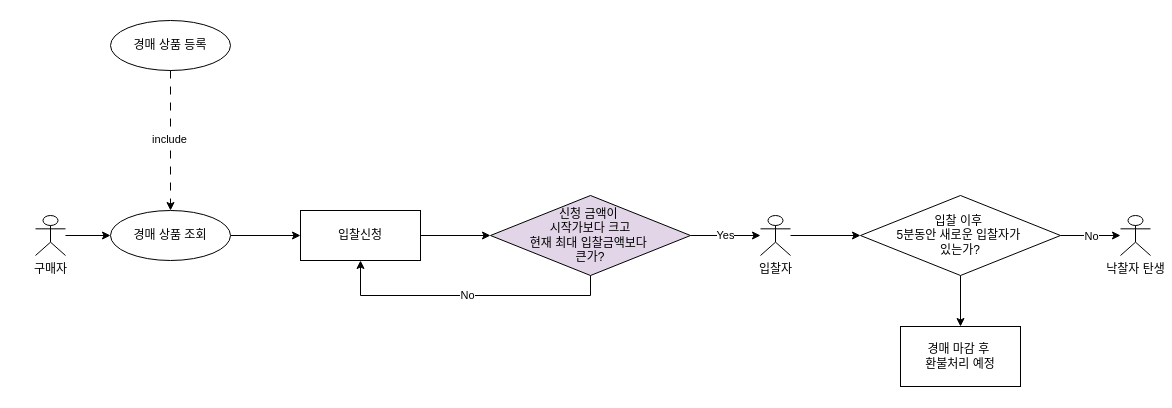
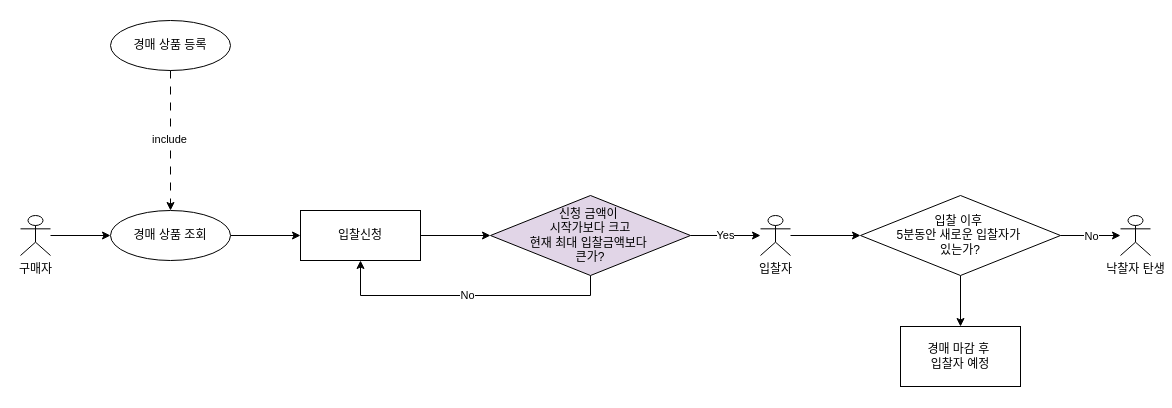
(51, 236) -> (36, 236)
(961, 357) -> (961, 357)
